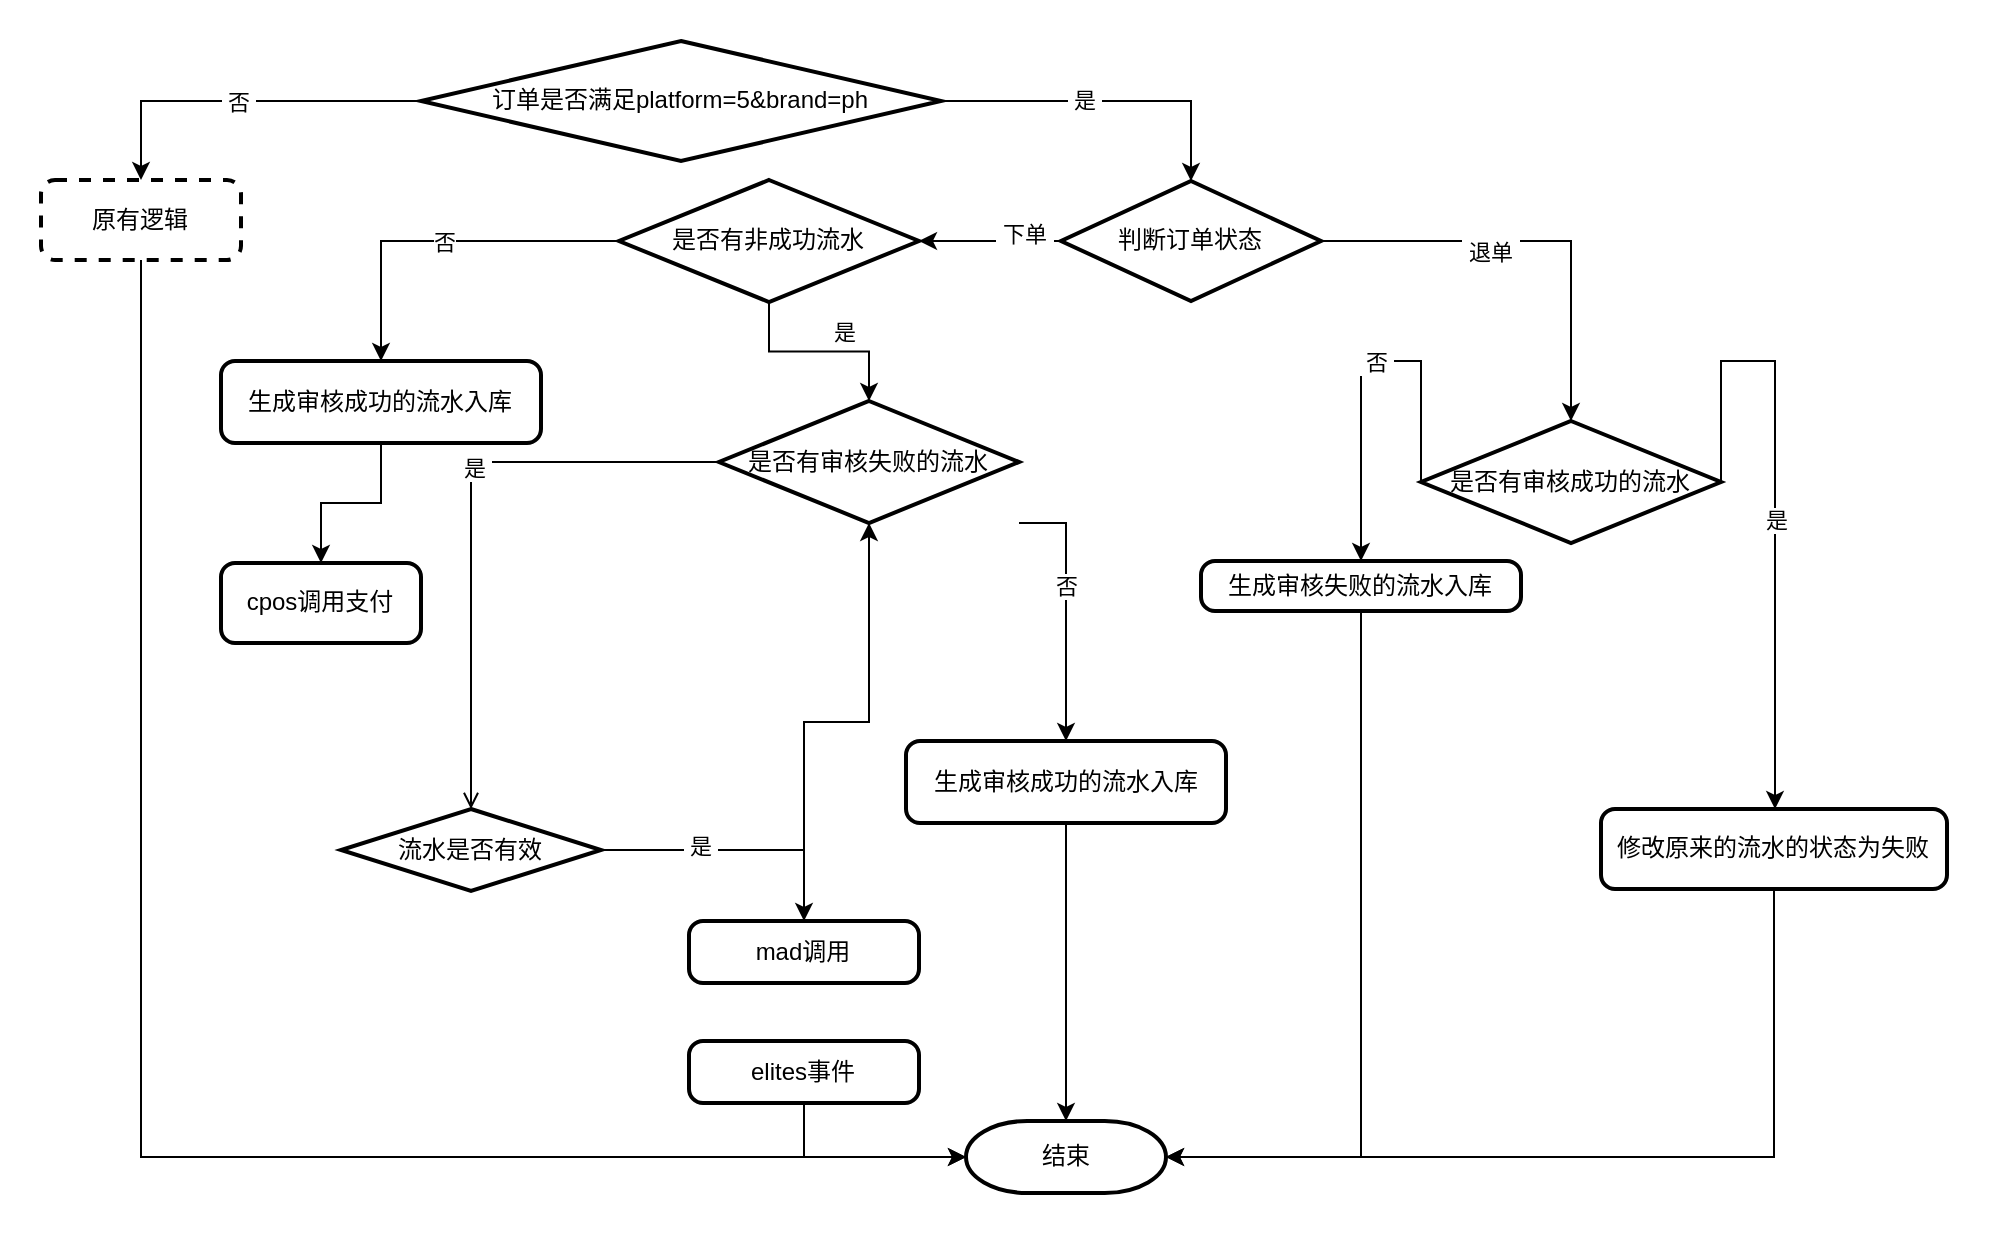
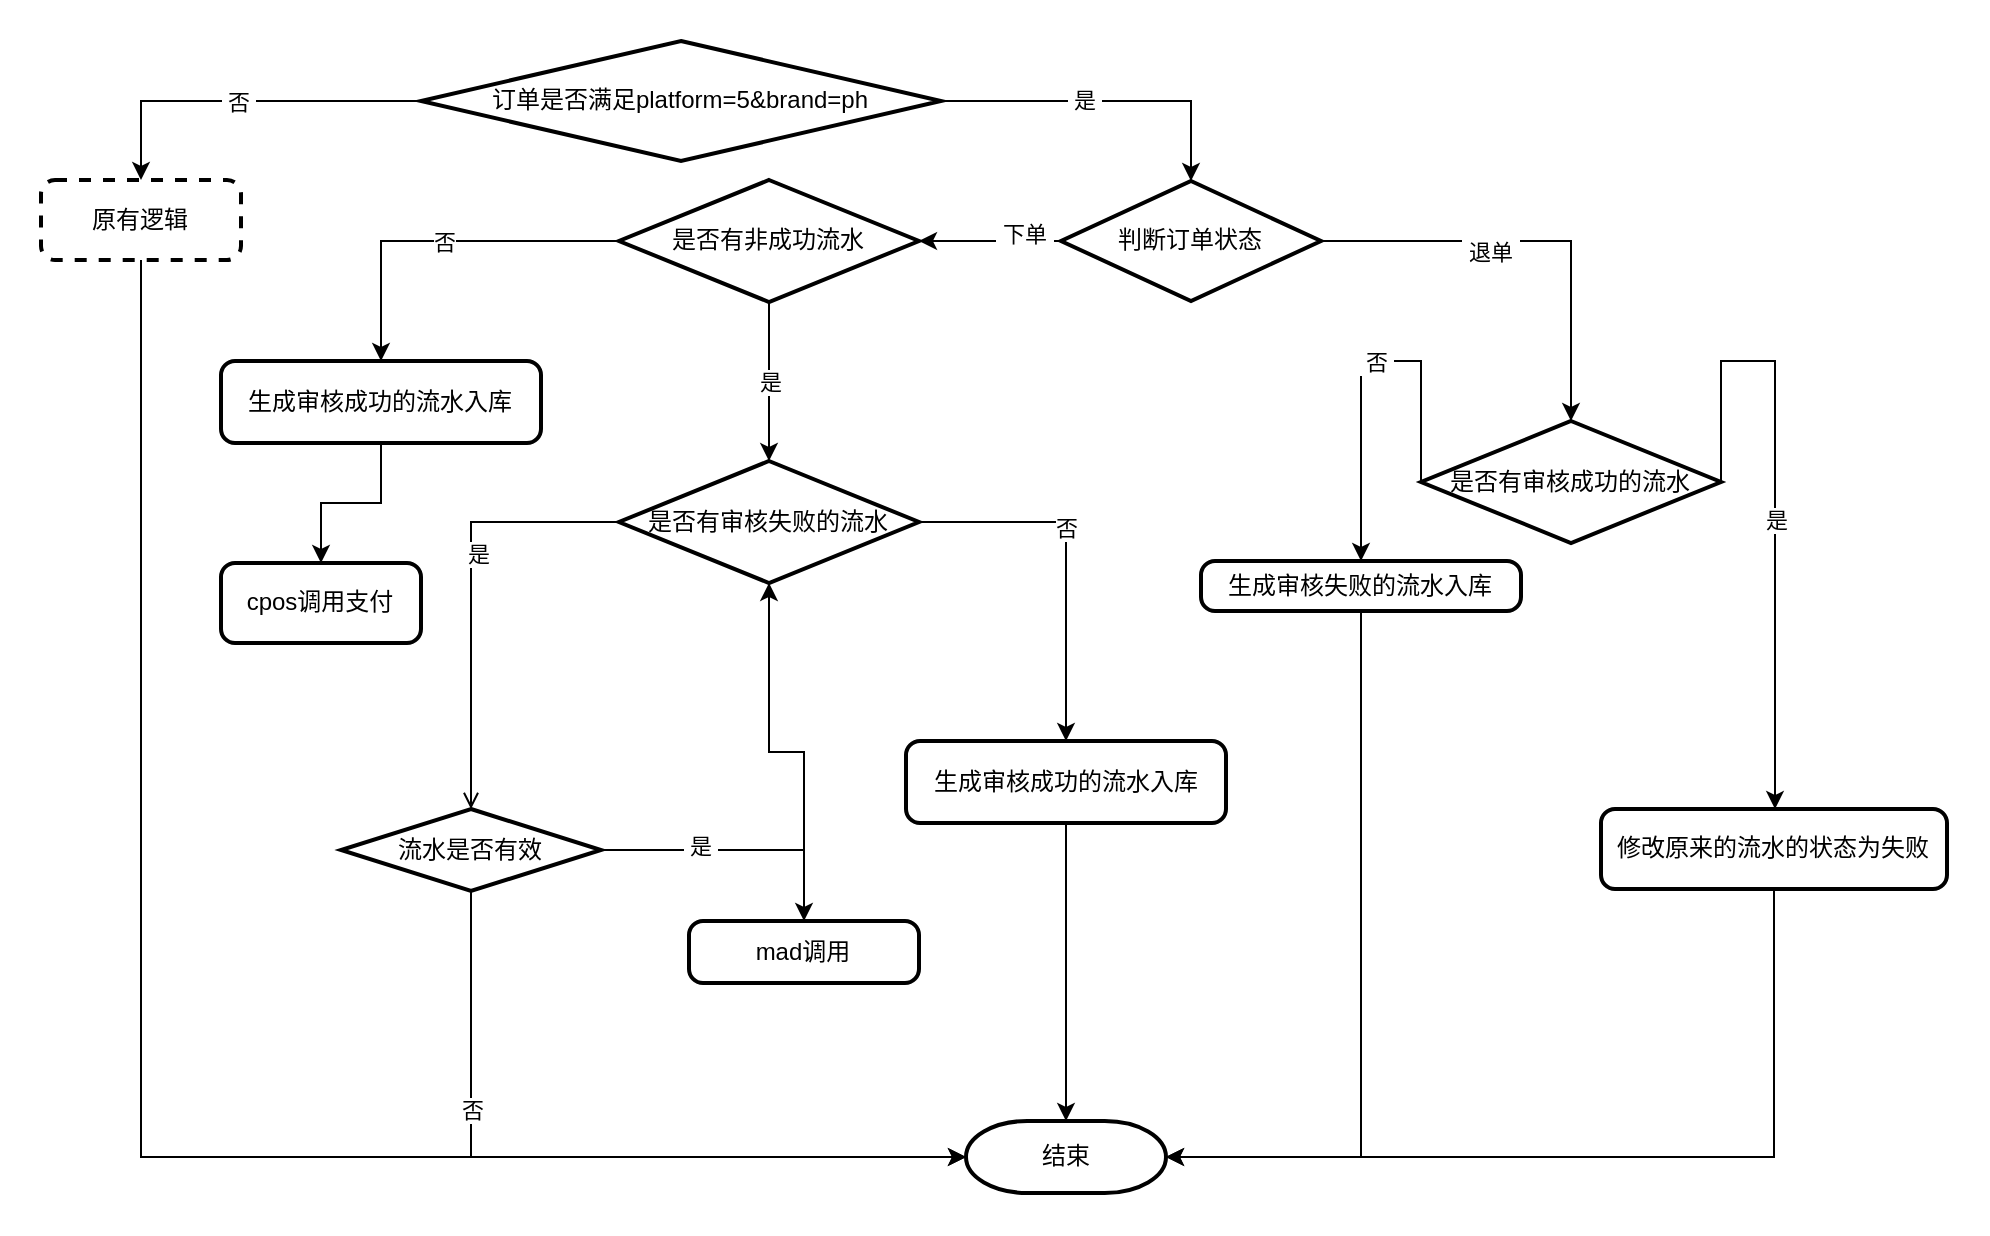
(869, 462) -> (769, 522)
none -> (471, 1022)
(804, 1072) -> none
(804, 1128) -> none
